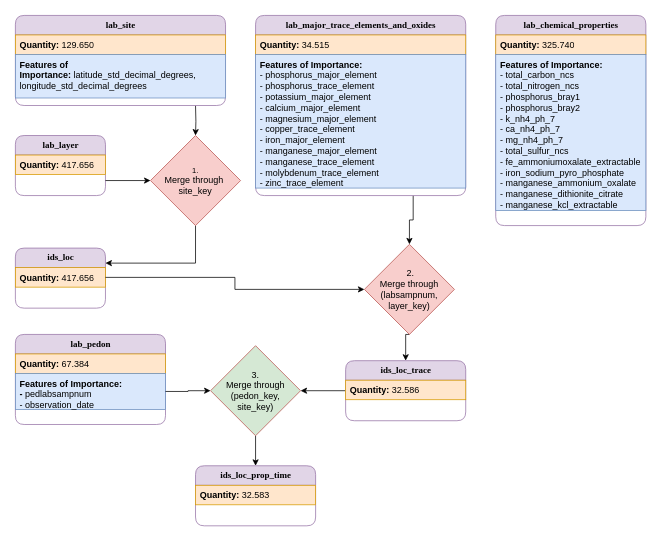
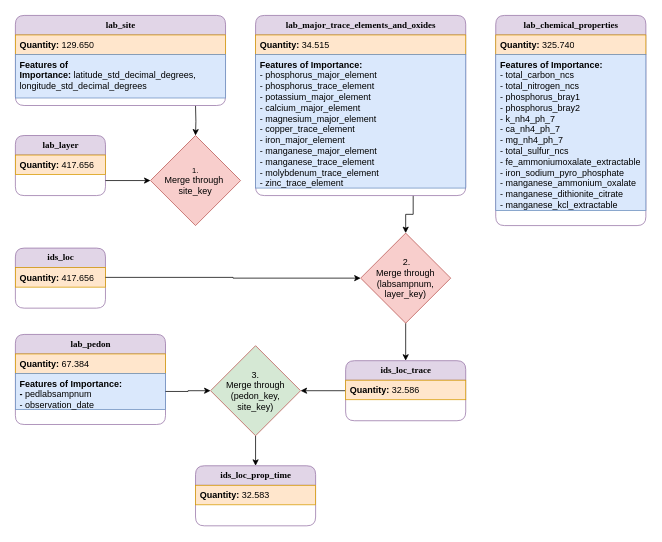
(195, 245) -> none
(409, 289) -> (405, 278)
